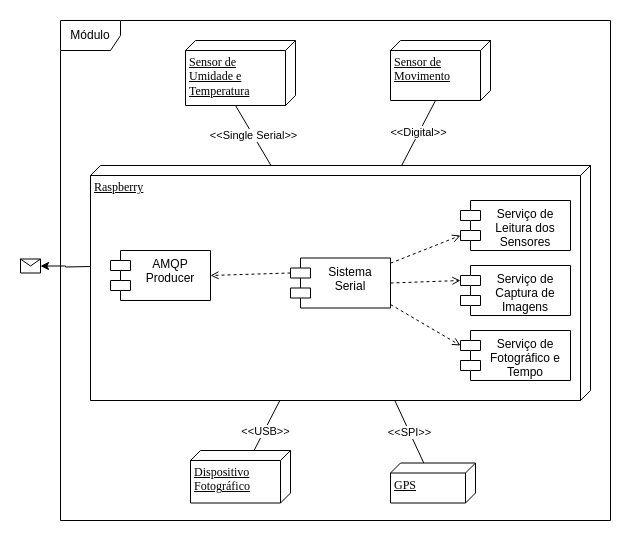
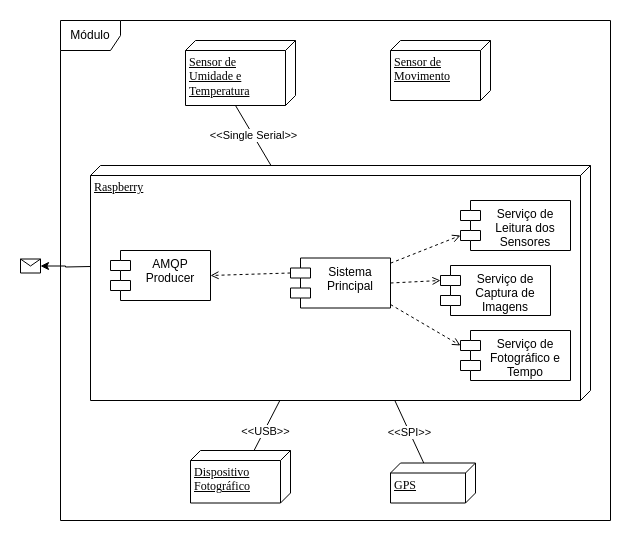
(418, 133) -> none
(350, 272) -> (350, 272)
(516, 291) -> (496, 291)
